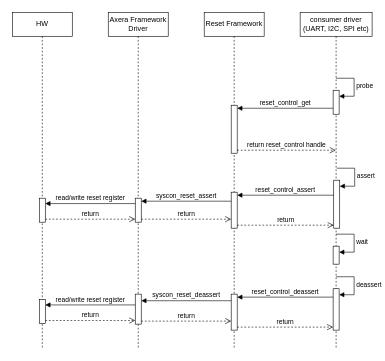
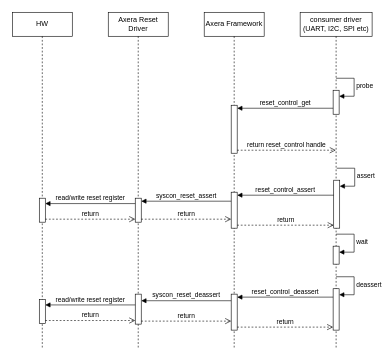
(138, 24) -> (138, 24)
(234, 24) -> (234, 24)
